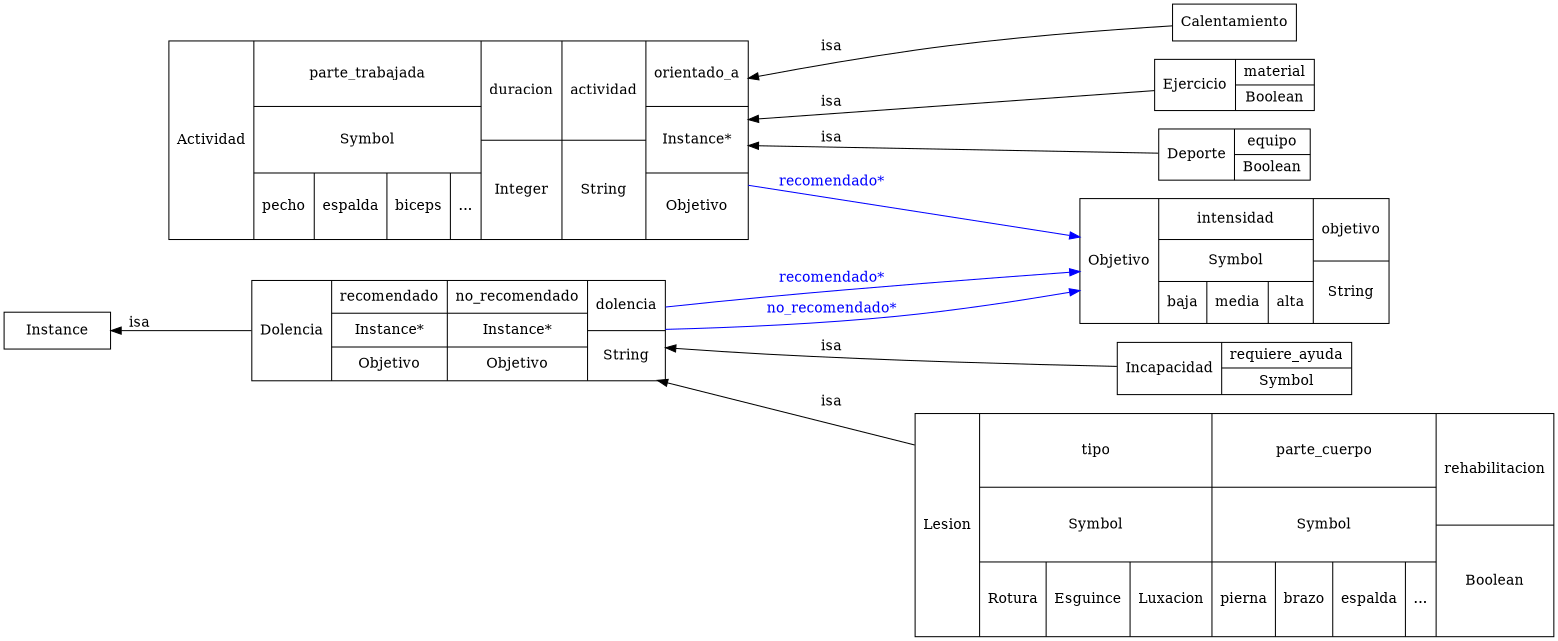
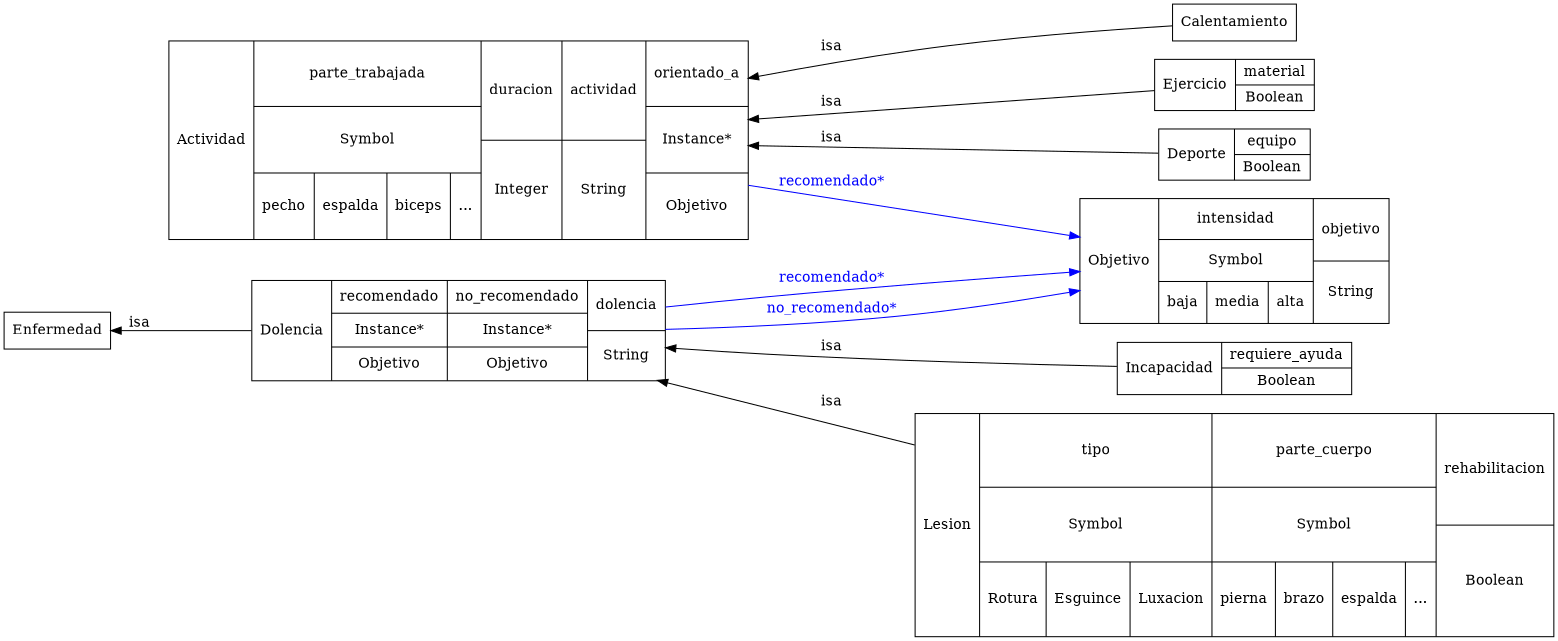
(57, 331) -> (57, 331)
(1287, 381) -> (1287, 381)
